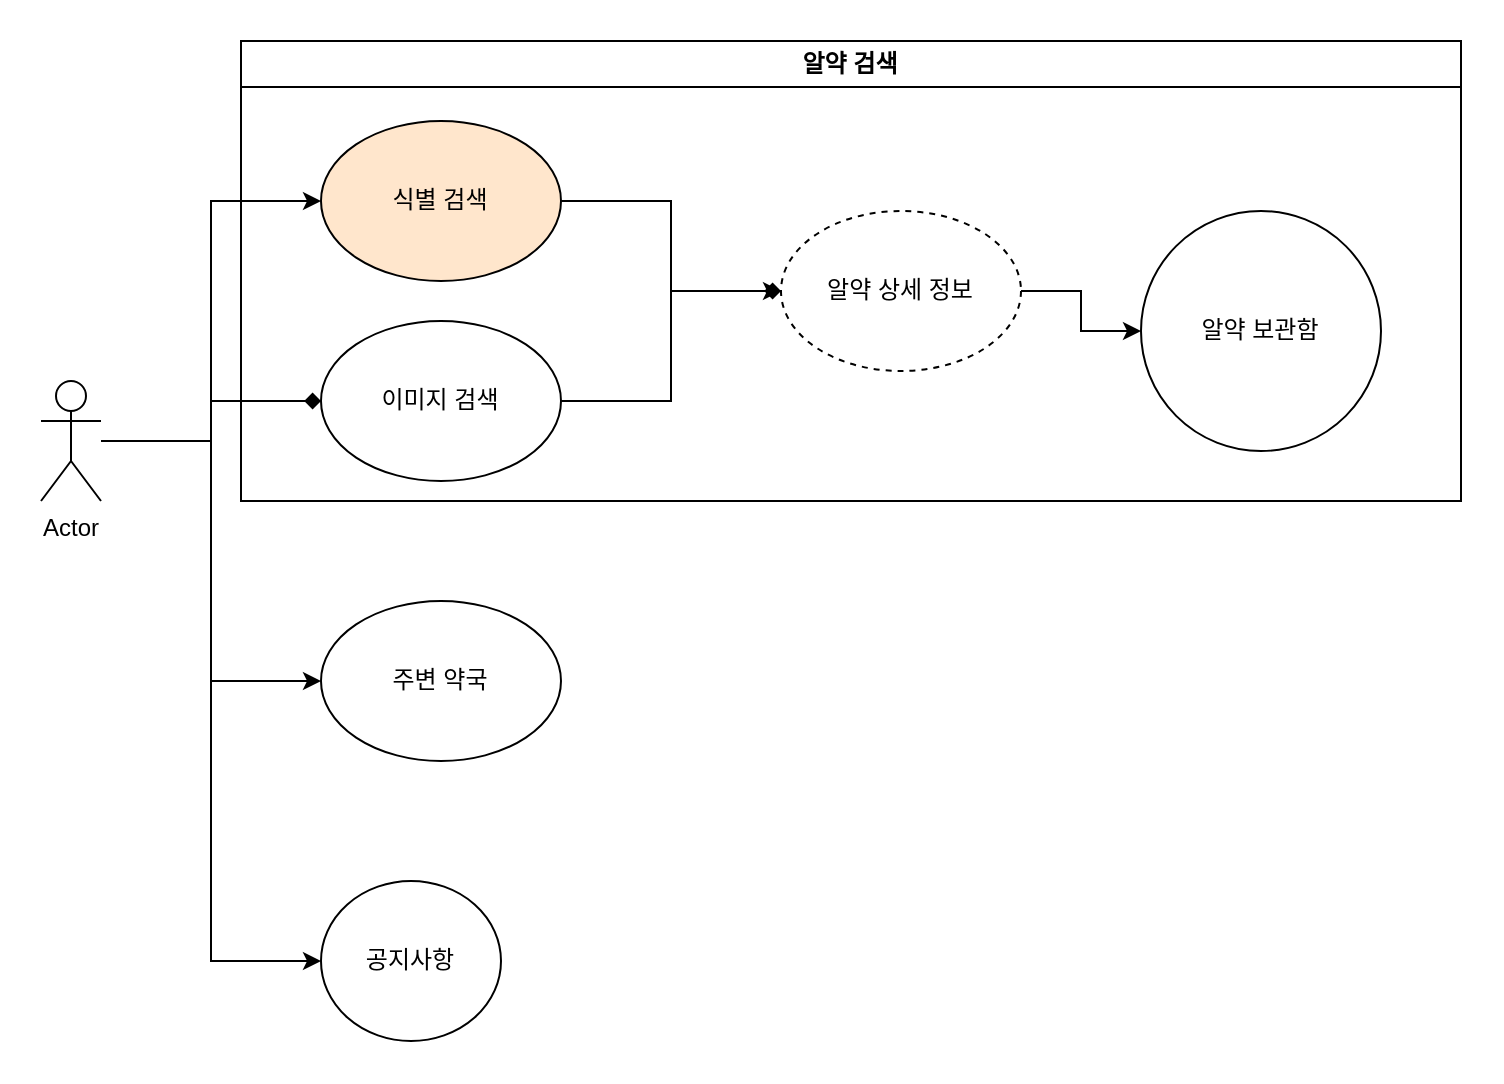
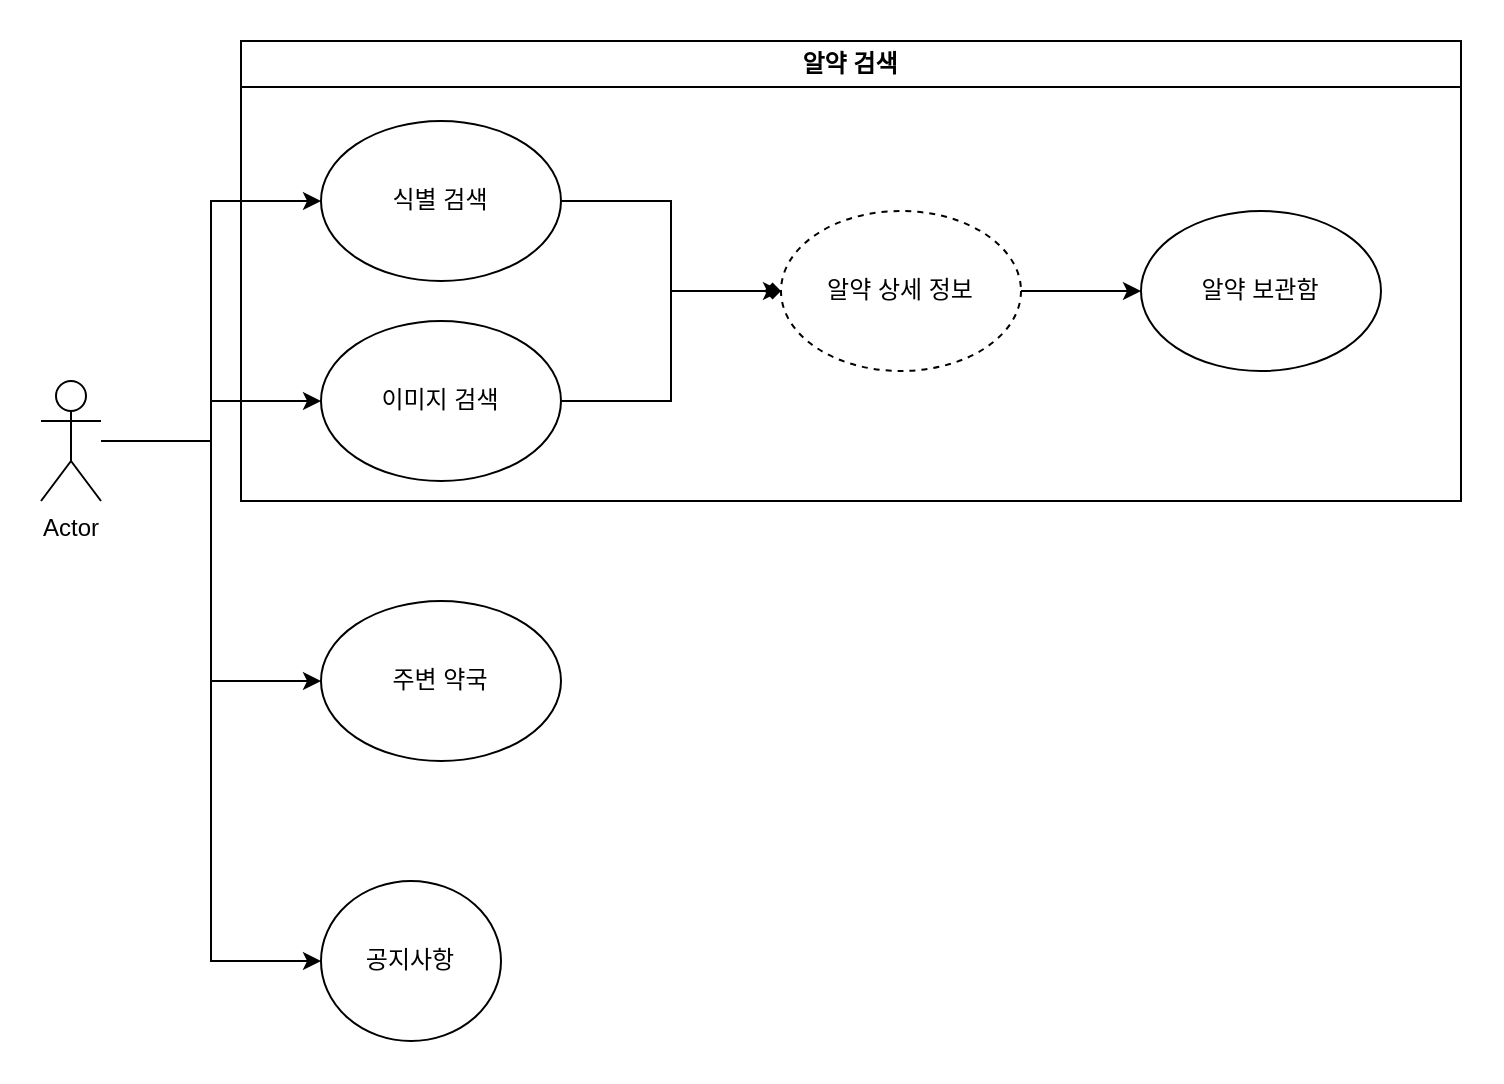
(441, 201) -> (441, 201)
(1261, 331) -> (1261, 291)
(304, 401) -> (305, 401)
